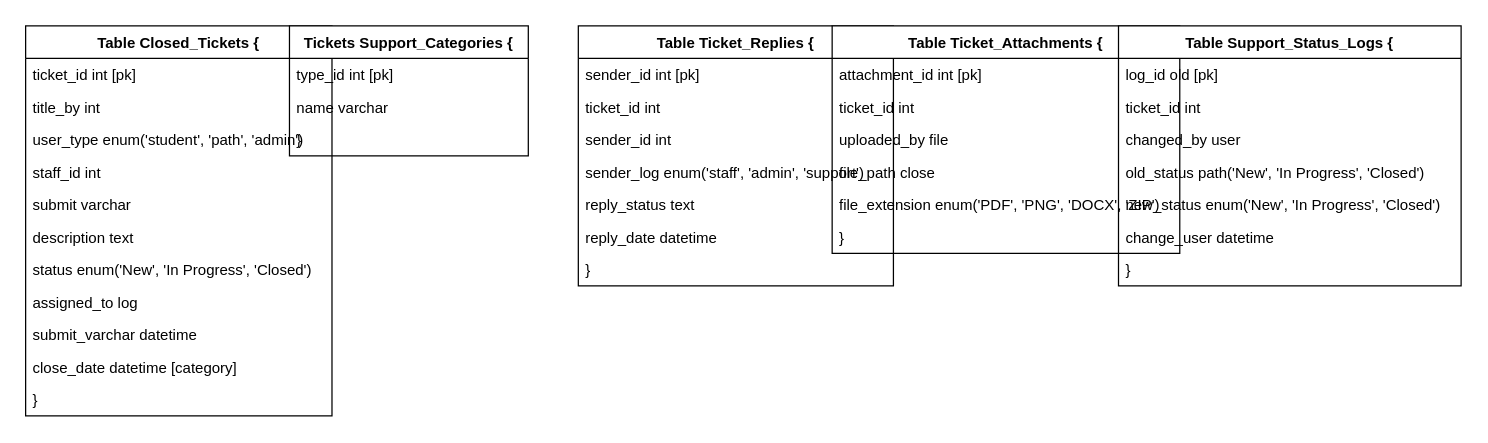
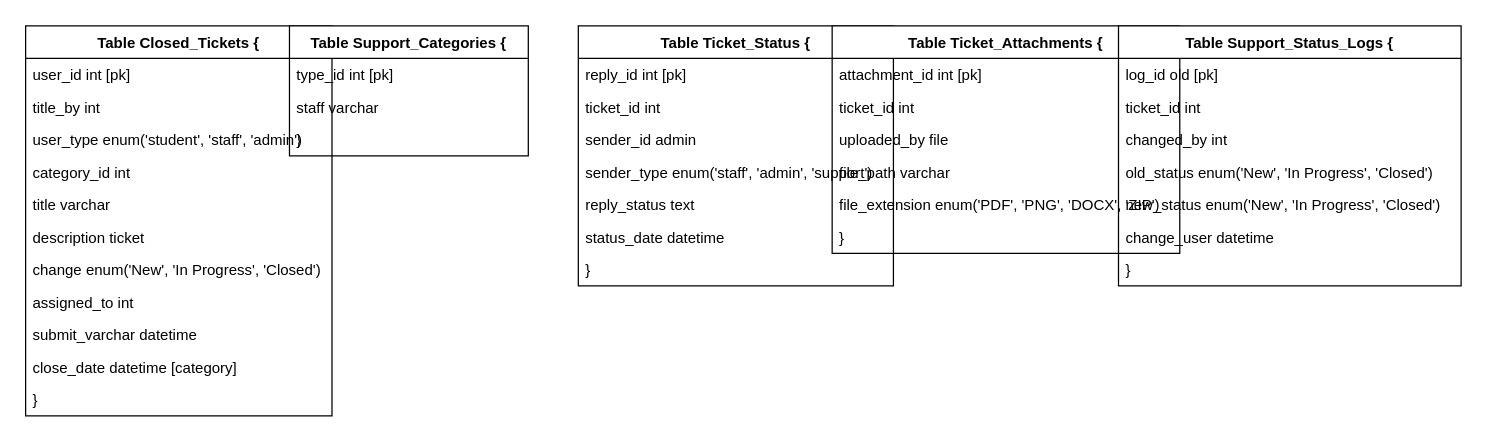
(408, 43) -> (408, 43)
(735, 43) -> (735, 43)
(98, 75) -> (92, 75)
(653, 75) -> (647, 75)
(345, 108) -> (349, 108)
(186, 140) -> (190, 140)
(634, 140) -> (642, 140)
(1186, 140) -> (1180, 140)
(77, 173) -> (90, 173)
(744, 173) -> (751, 173)
(894, 173) -> (904, 173)
(1295, 173) -> (1295, 173)
(87, 205) -> (81, 205)
(94, 238) -> (100, 238)
(659, 238) -> (665, 238)
(188, 270) -> (188, 270)
(90, 303) -> (90, 303)
